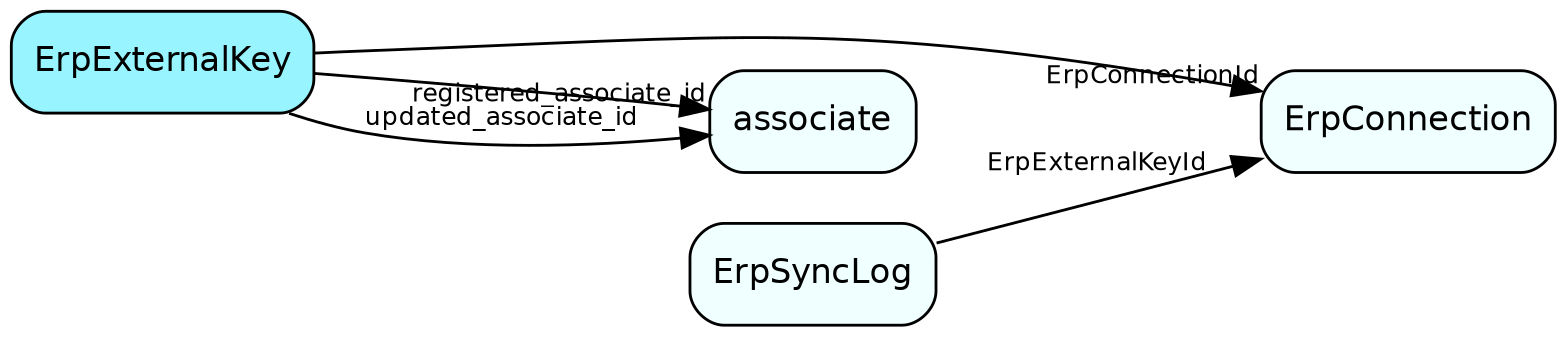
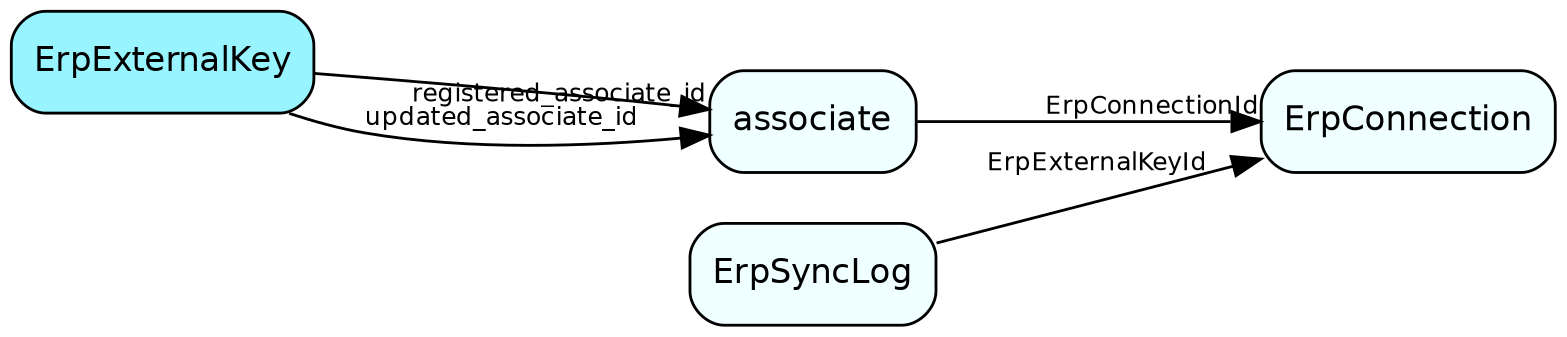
(775, 38) -> (1074, 122)
